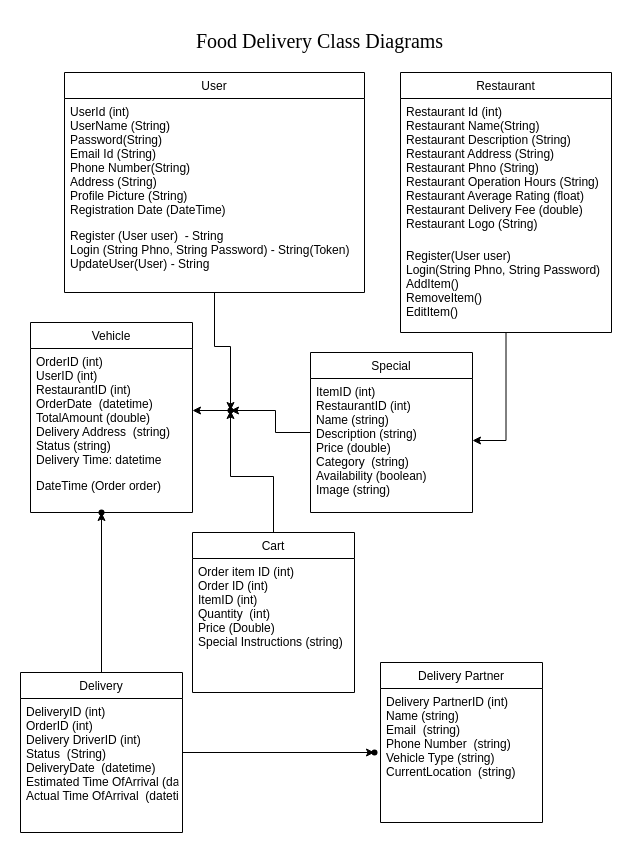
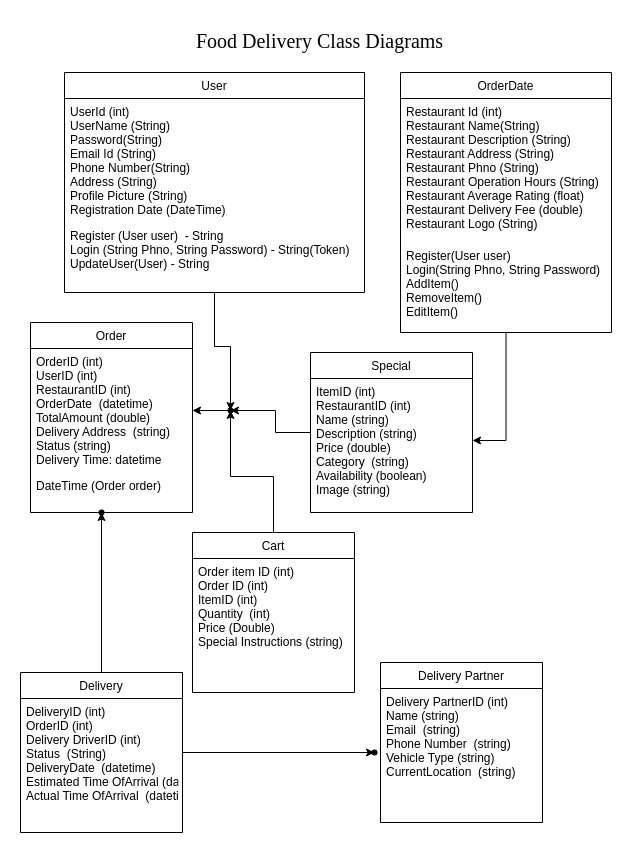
(506, 86) -> (506, 86)
(111, 336) -> (111, 336)
